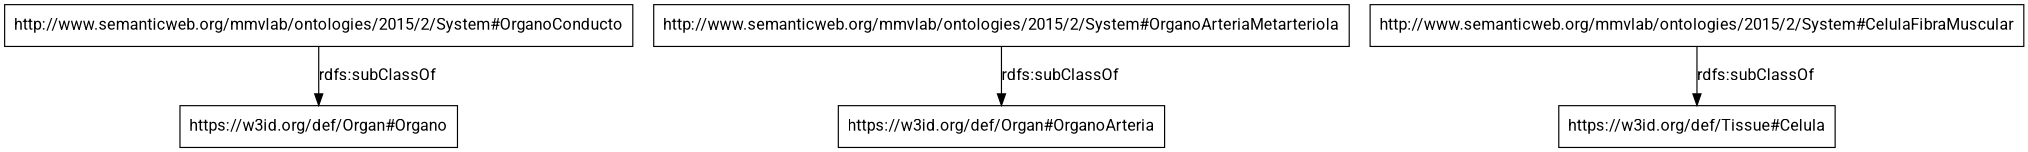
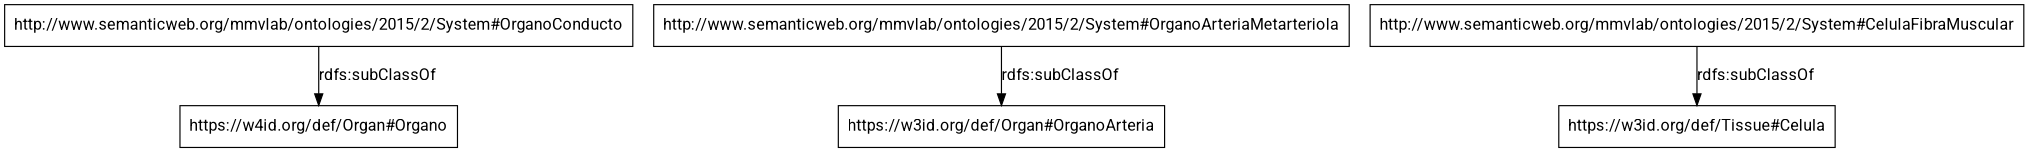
(319, 127) -> (319, 127)
